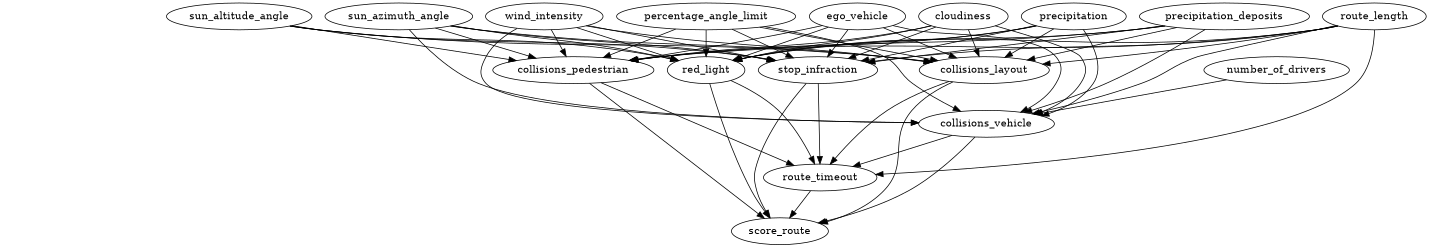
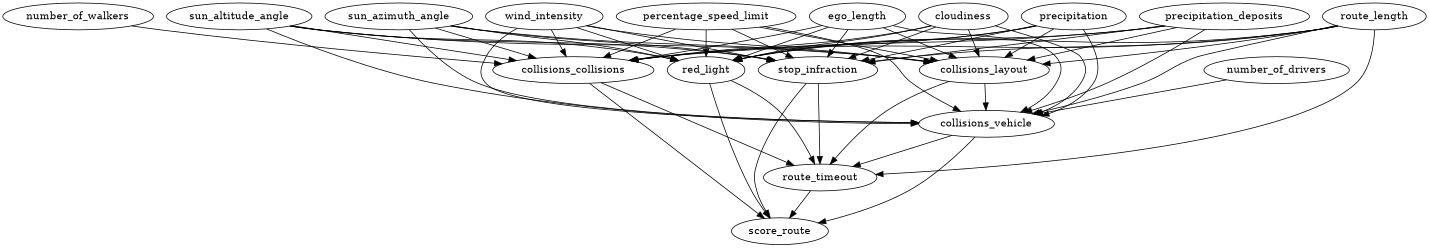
none -> (78, 16)
(706, 16) -> (706, 16)
(857, 16) -> (857, 16)
(573, 70) -> (573, 70)
none -> (486, 93)
(898, 158) -> (985, 93)
